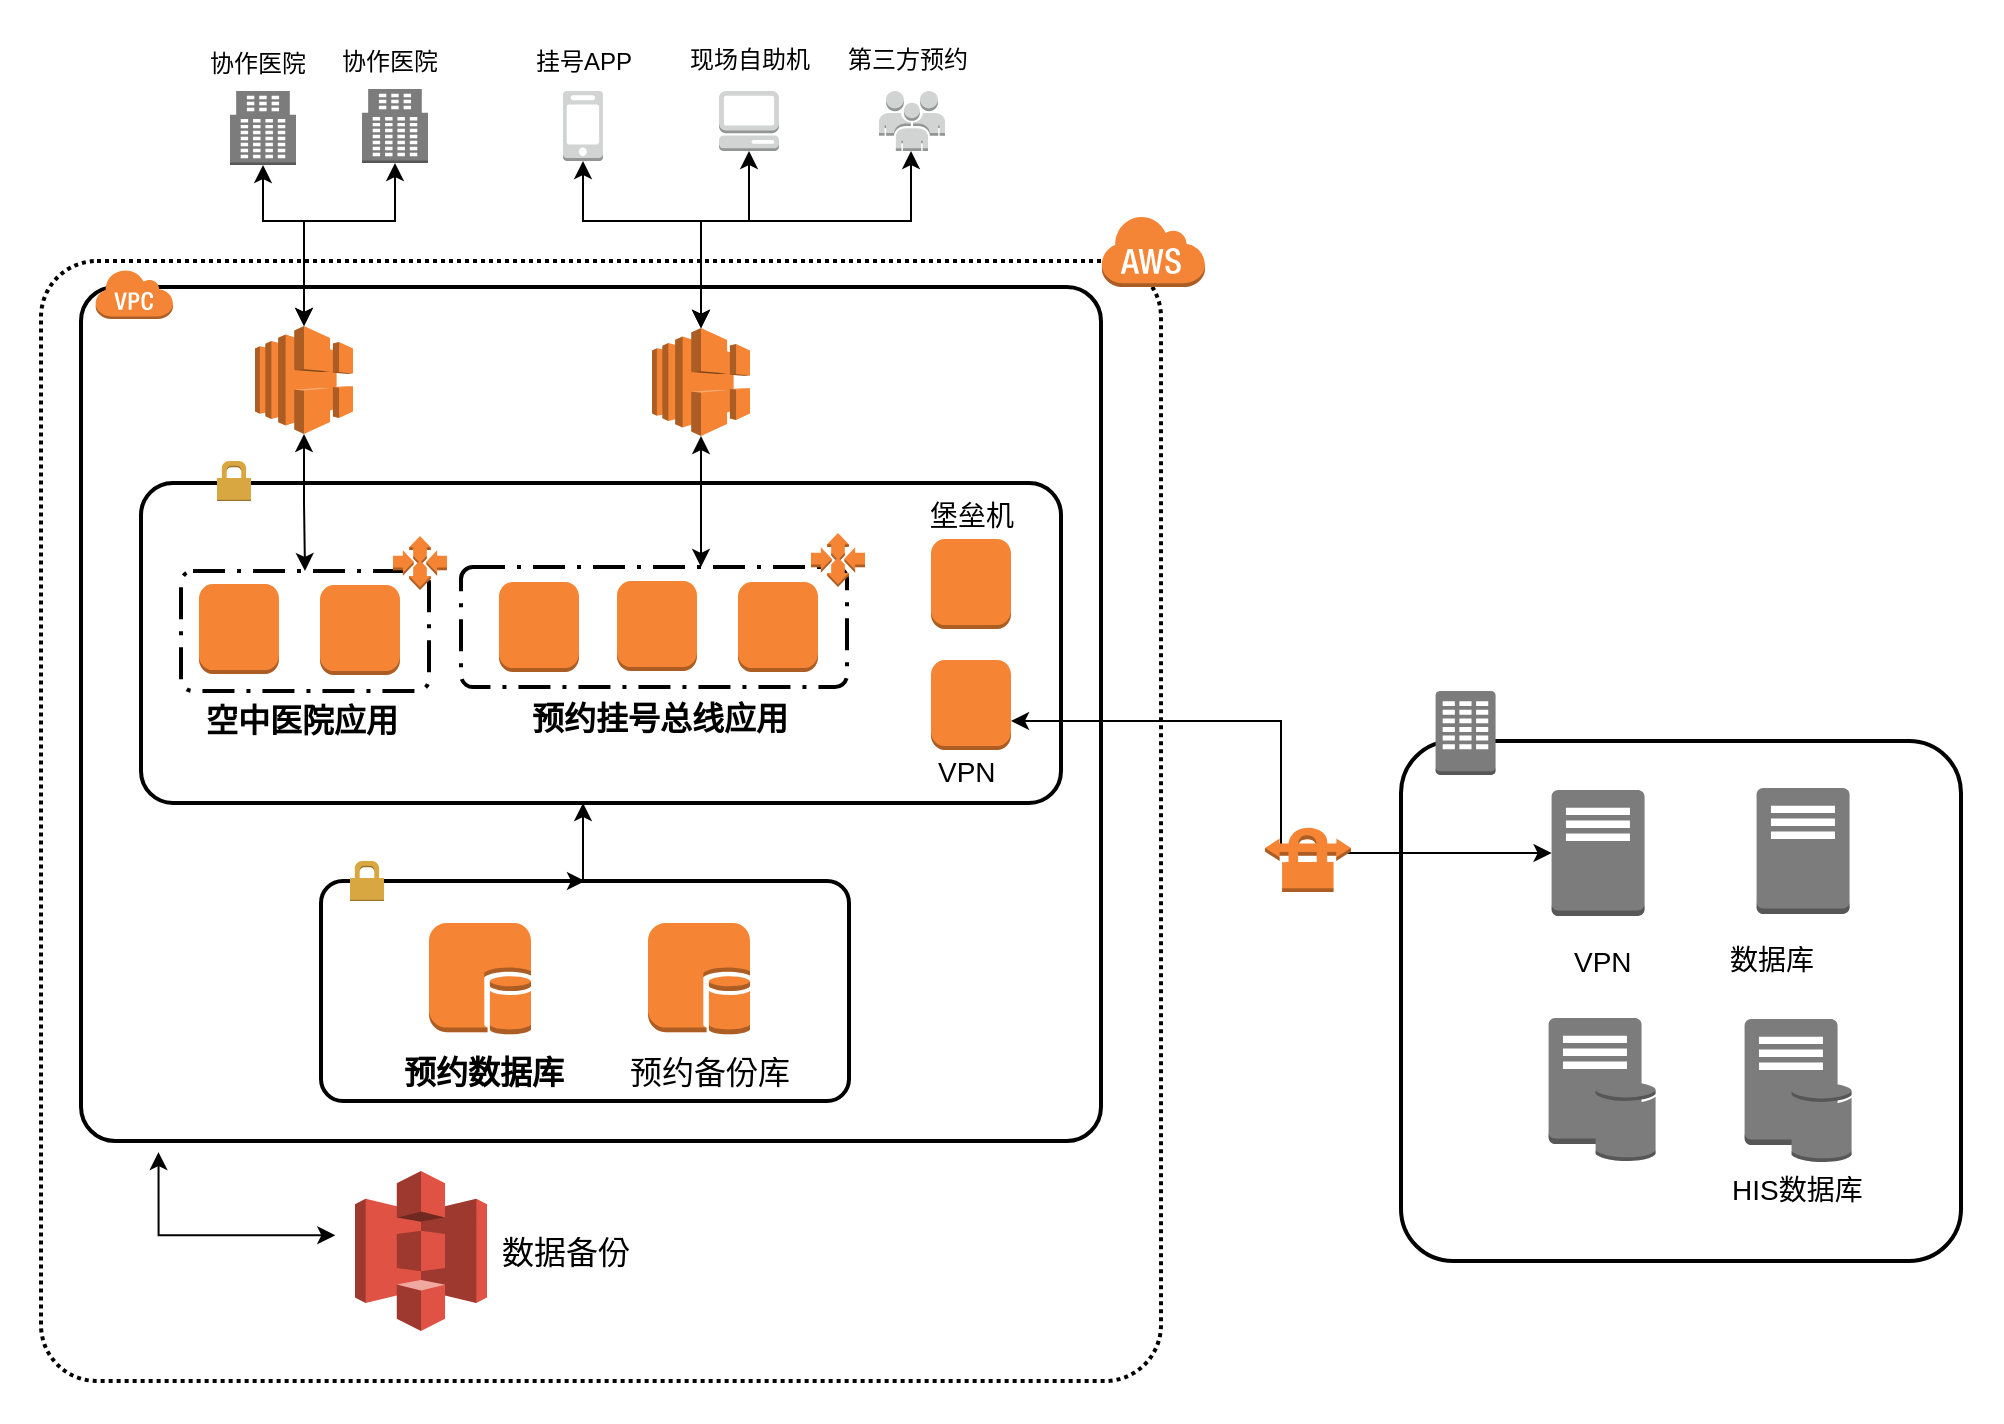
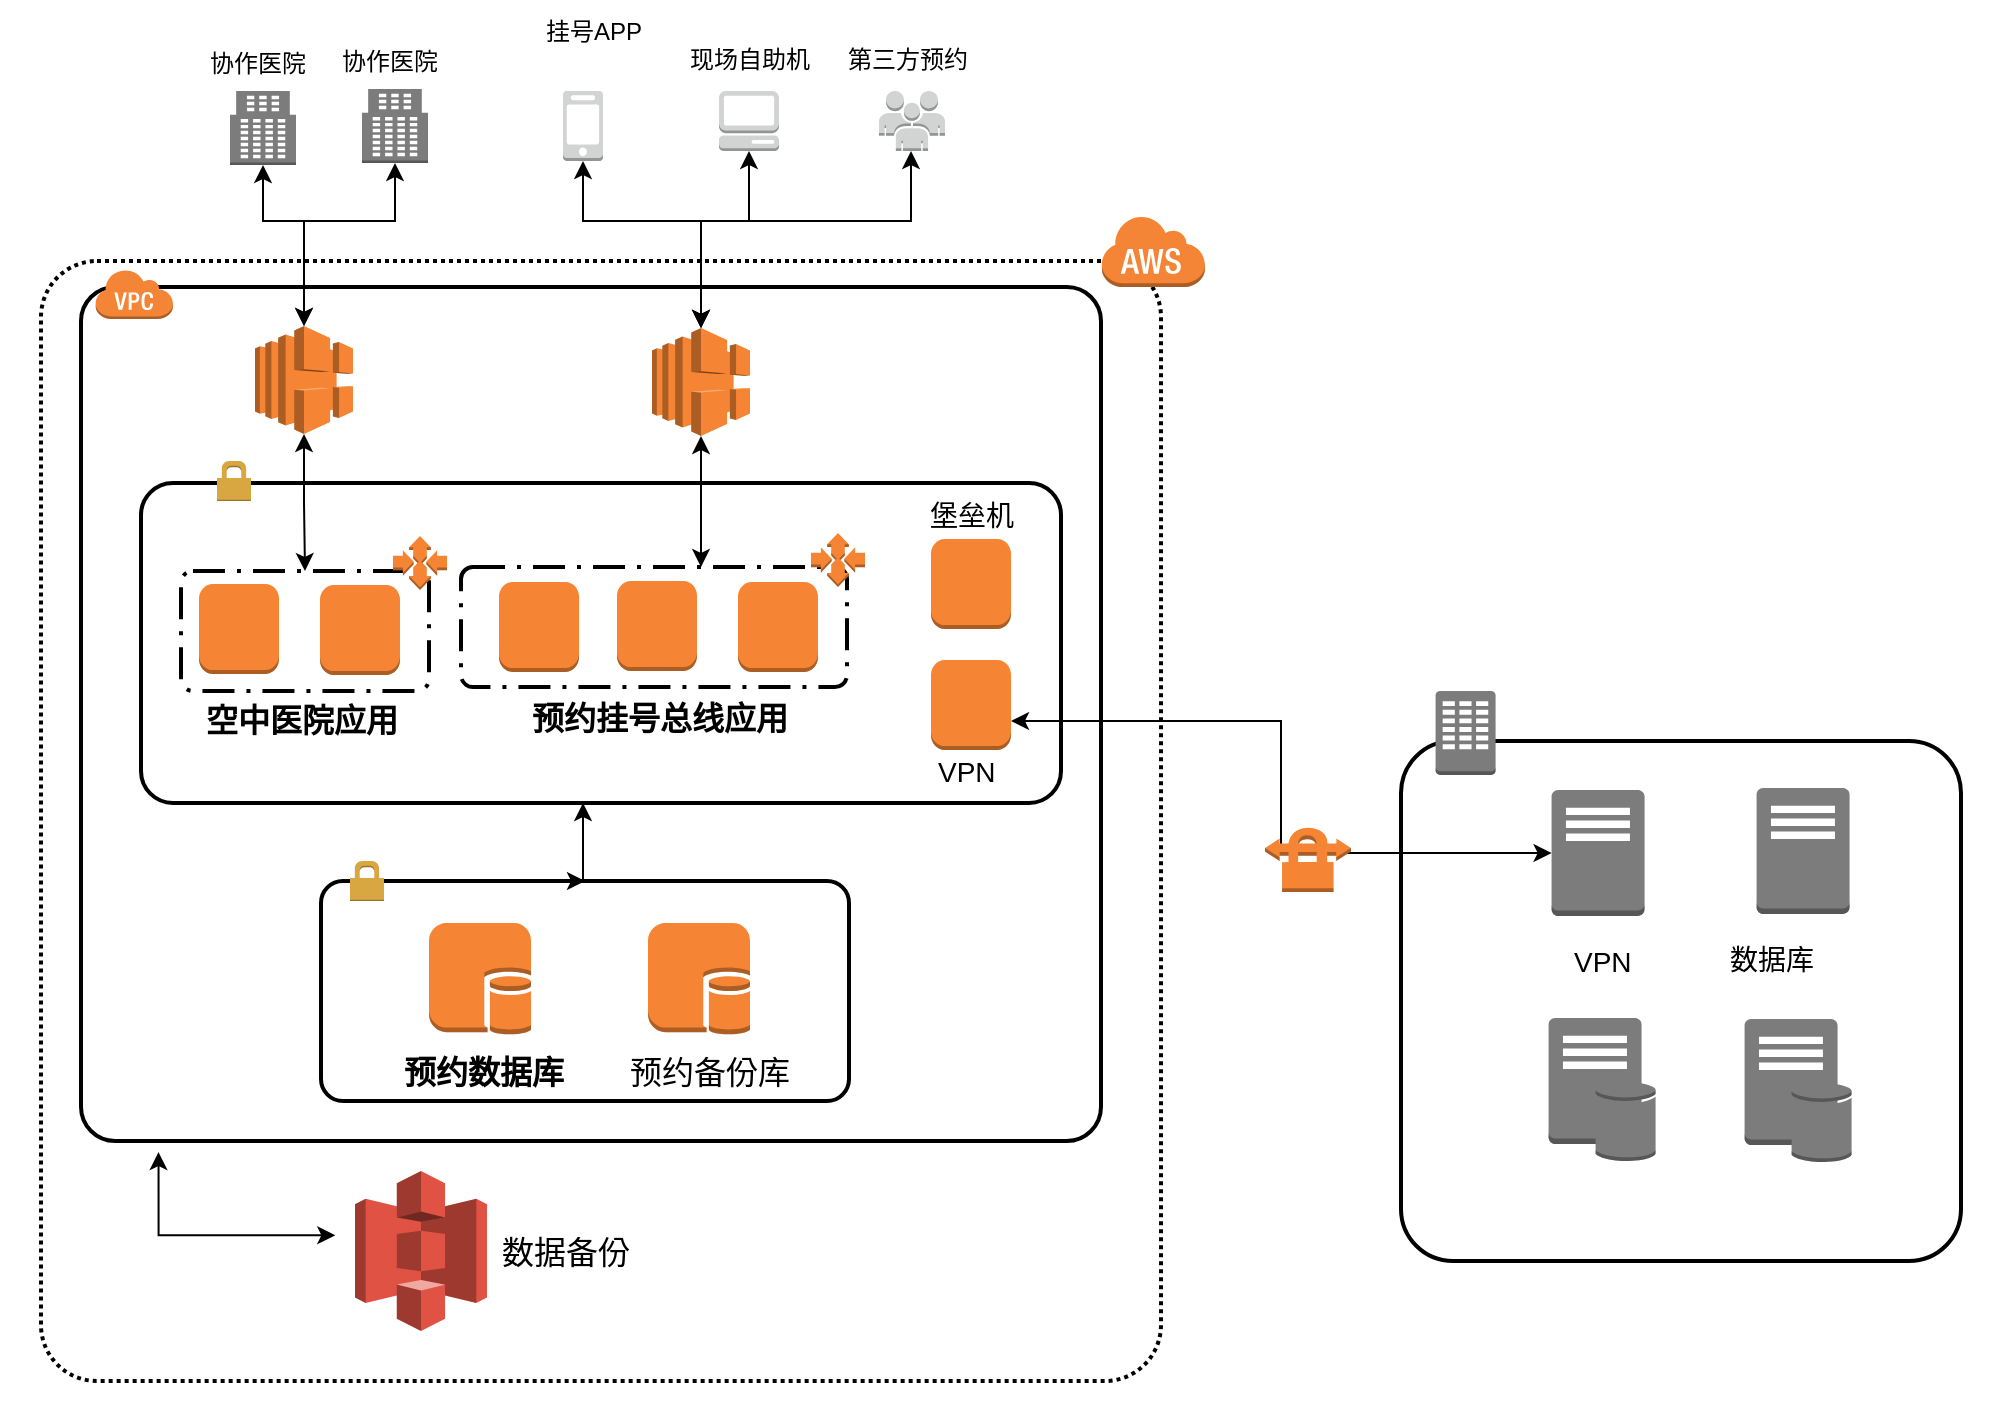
(593, 63) -> (603, 33)
(1799, 1189) -> none
